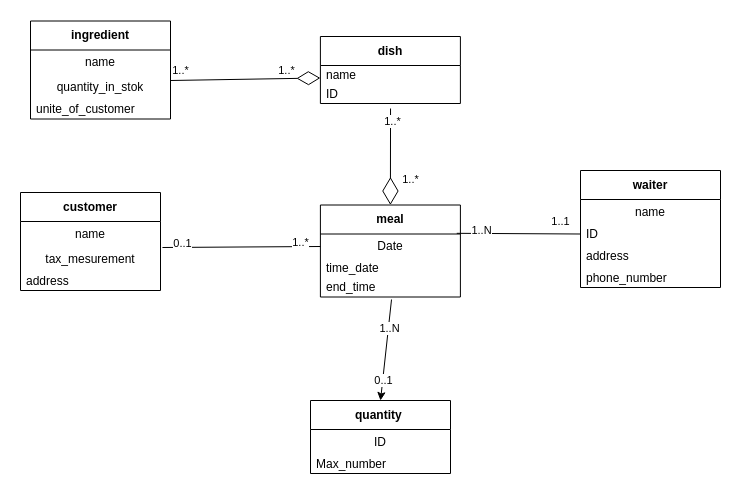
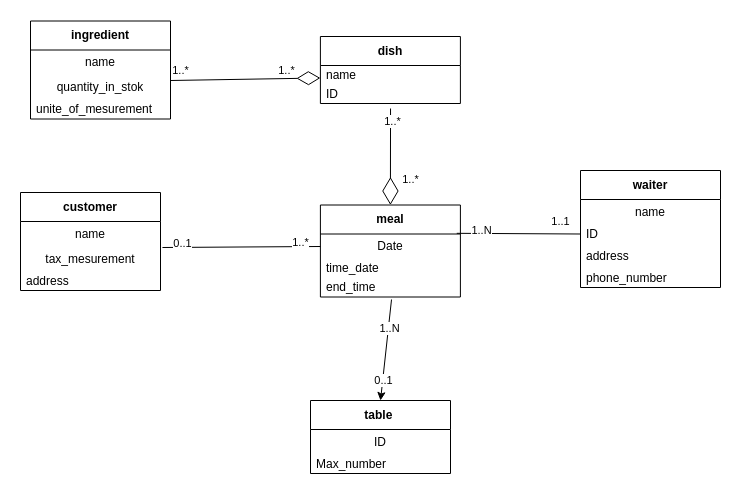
(92, 110) -> (99, 110)
(381, 416) -> (381, 416)
